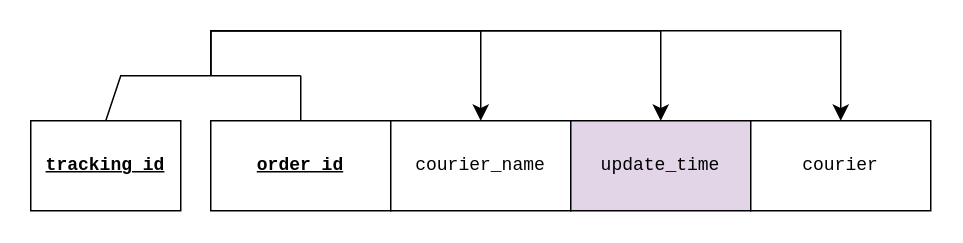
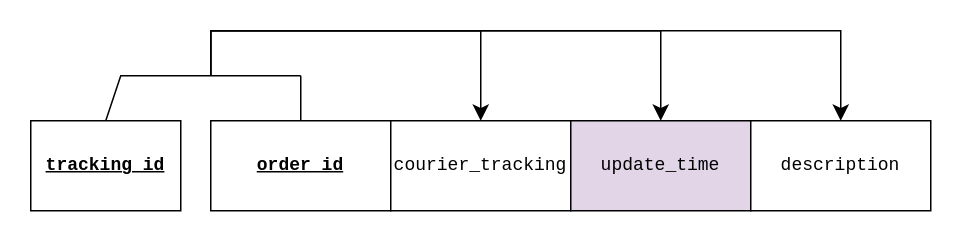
(481, 166) -> (481, 166)
(841, 166) -> (841, 166)
